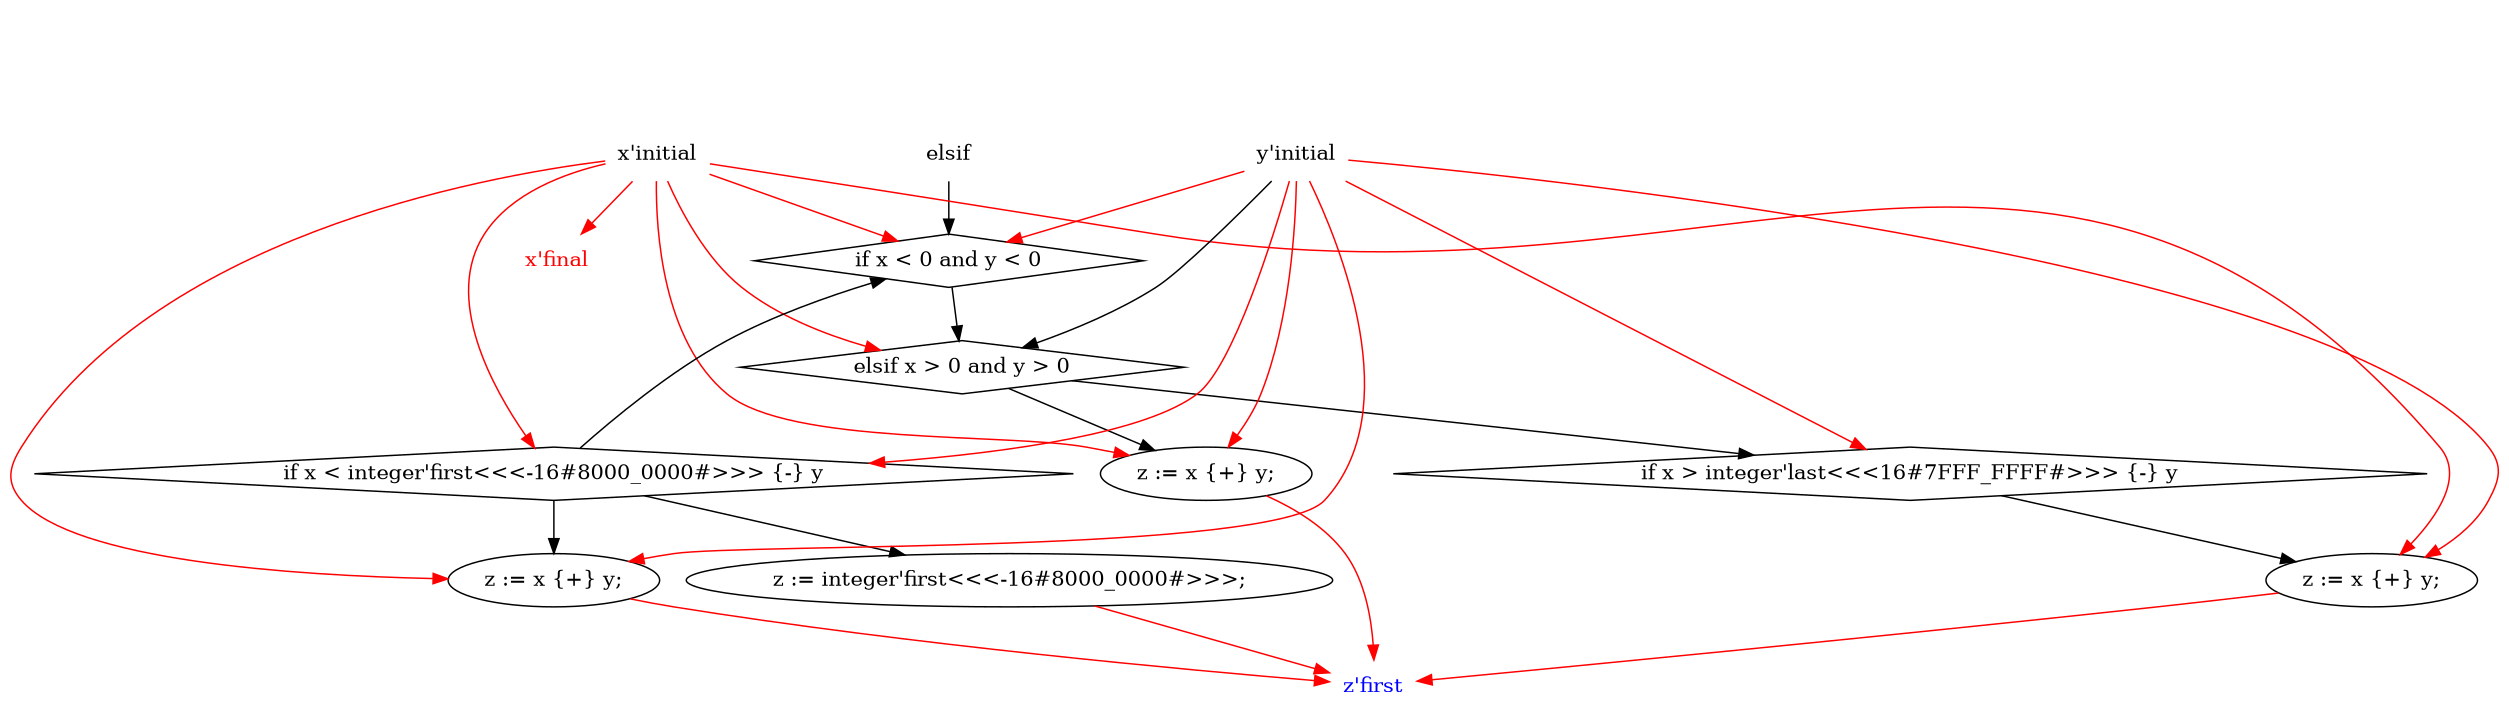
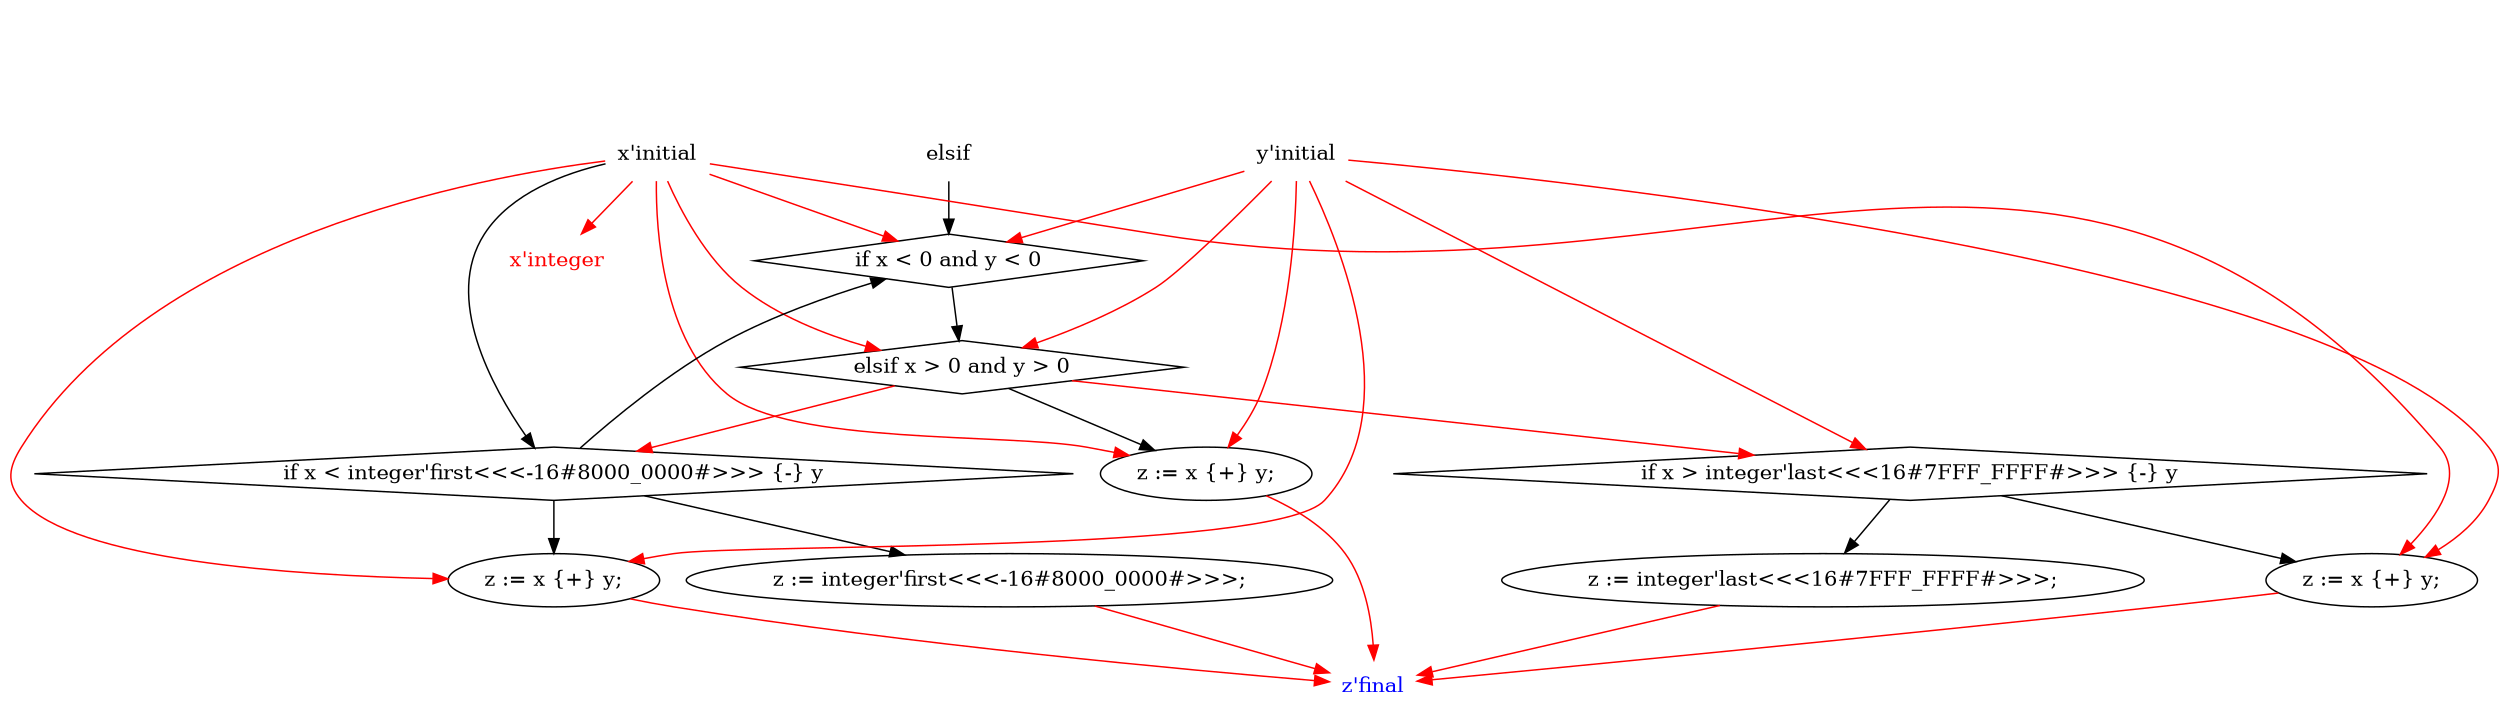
(557, 261) -> (557, 261)
(471, 269) -> (471, 269)
(1166, 280) -> (1166, 280)
(1158, 414) -> (755, 421)
(1405, 417) -> (1405, 417)
none -> (1823, 580)
(1373, 687) -> (1373, 687)
